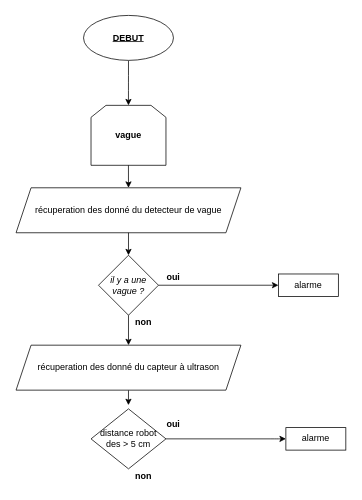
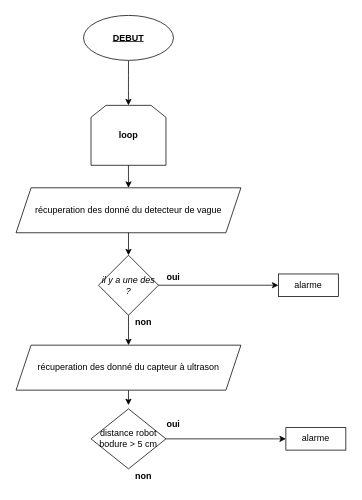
(129, 135) -> (129, 135)
(129, 285) -> (129, 285)
(129, 439) -> (129, 439)
